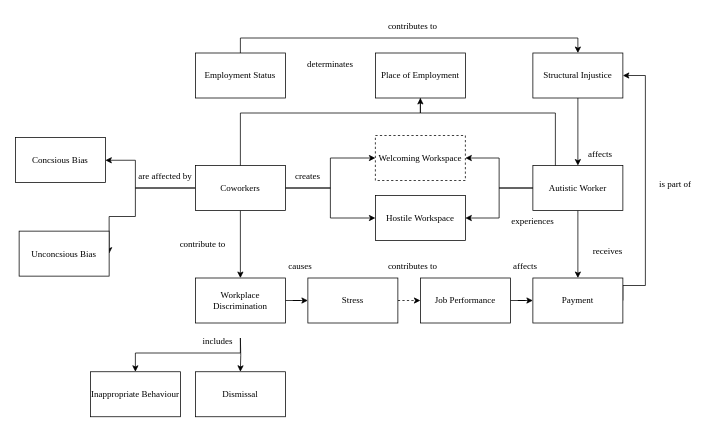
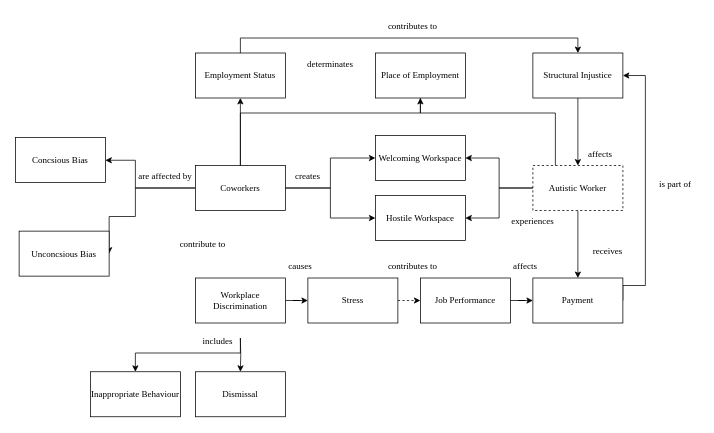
(420, 158) -> (420, 158)
(578, 188) -> (578, 188)
(240, 242) -> (240, 107)
